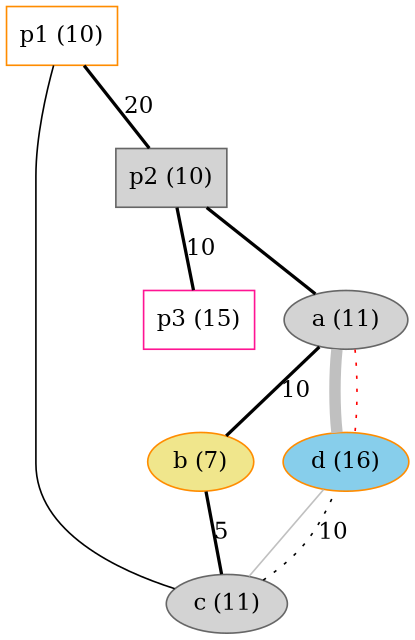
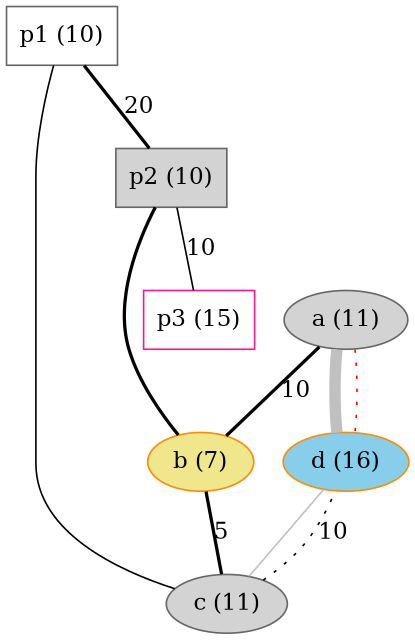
(62, 36) -> (62, 36)
(185, 249) -> (185, 249)
(261, 251) -> (125, 326)
